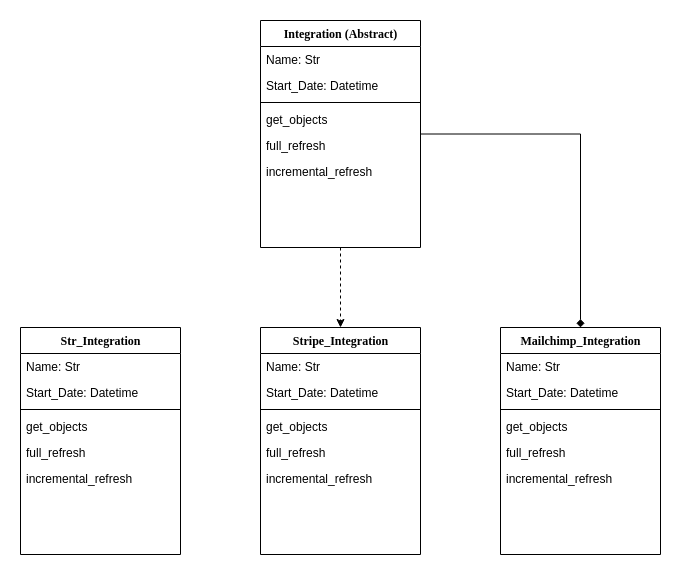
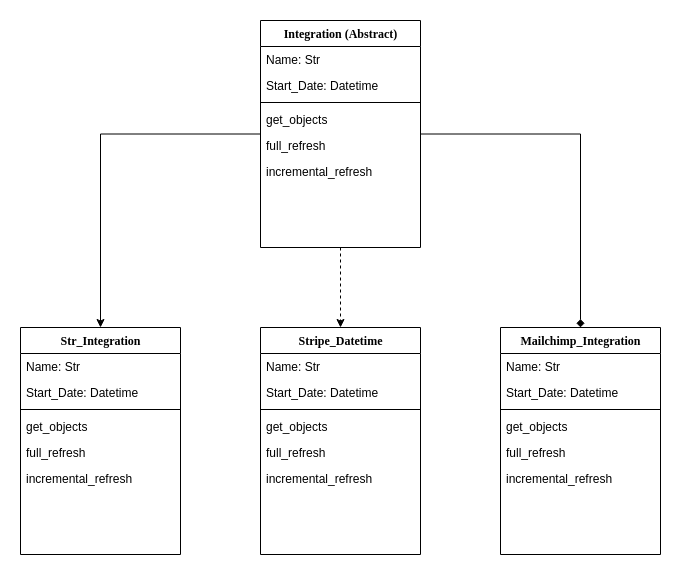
none -> (101, 147)
(341, 342) -> (341, 342)
